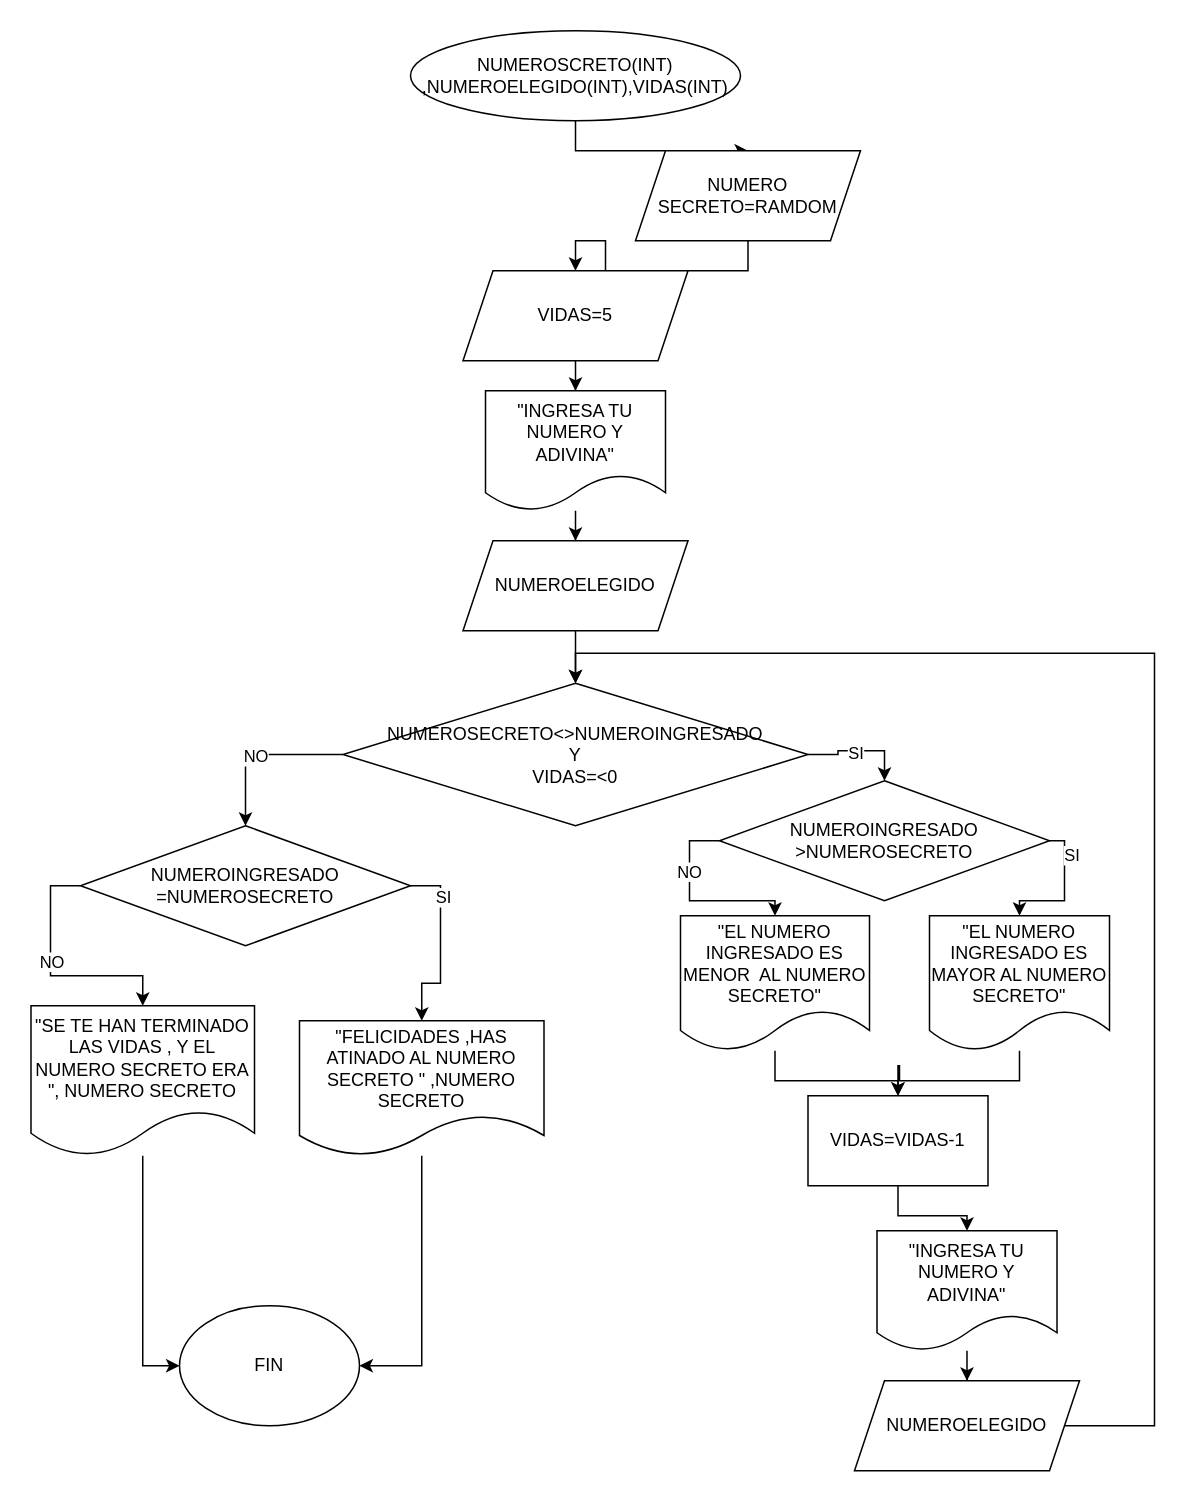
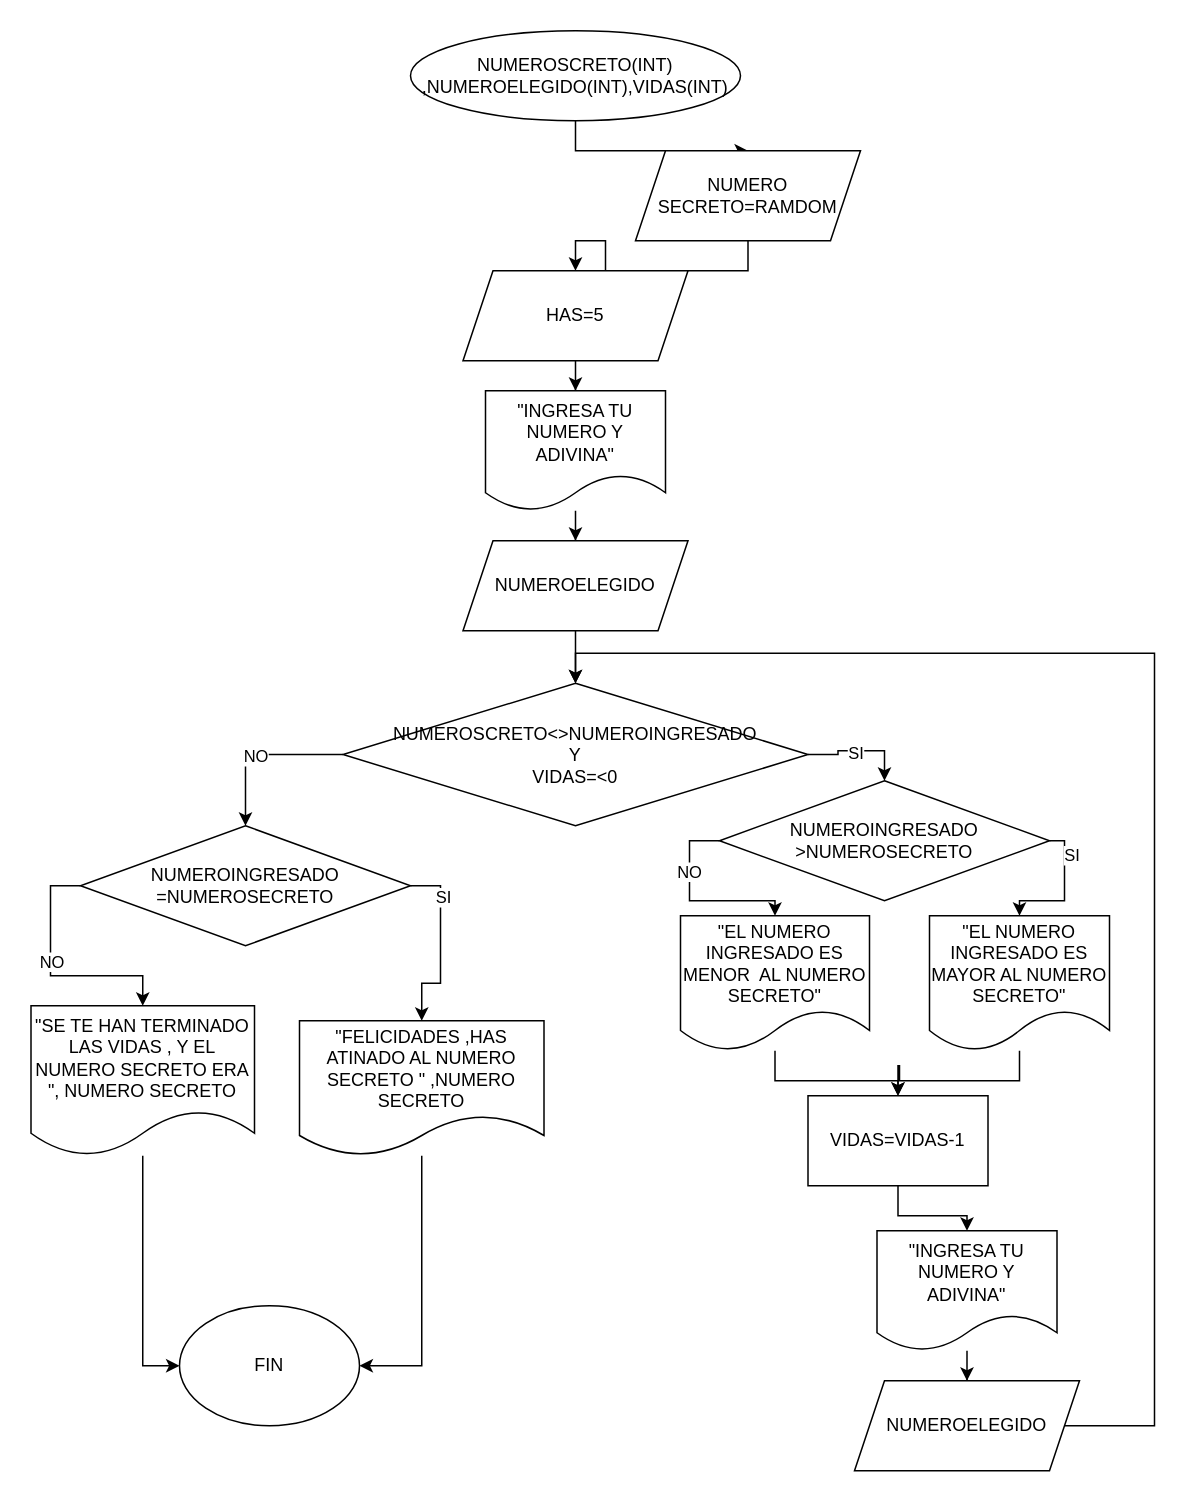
(575, 316) -> (575, 316)
(575, 755) -> (575, 755)
